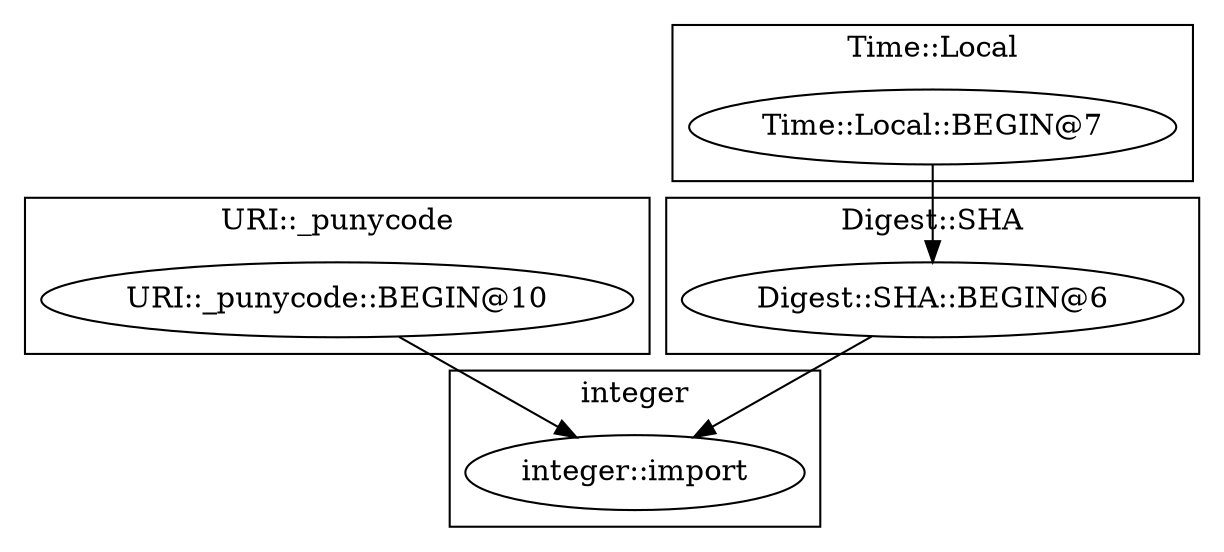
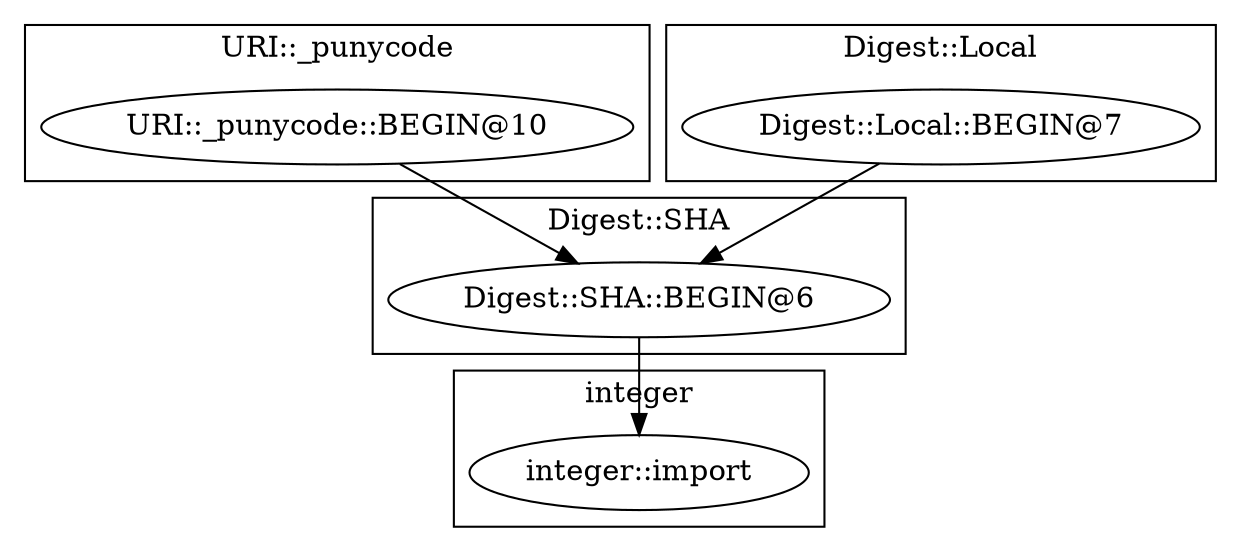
(933, 49) -> (941, 49)
(933, 127) -> (941, 127)
(483, 384) -> (484, 211)
